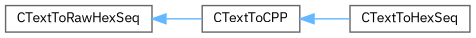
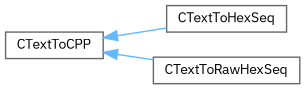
(184, 19) -> (135, 57)
